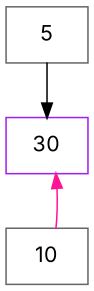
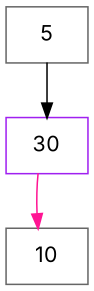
(57, 209) -> (37, 193)
